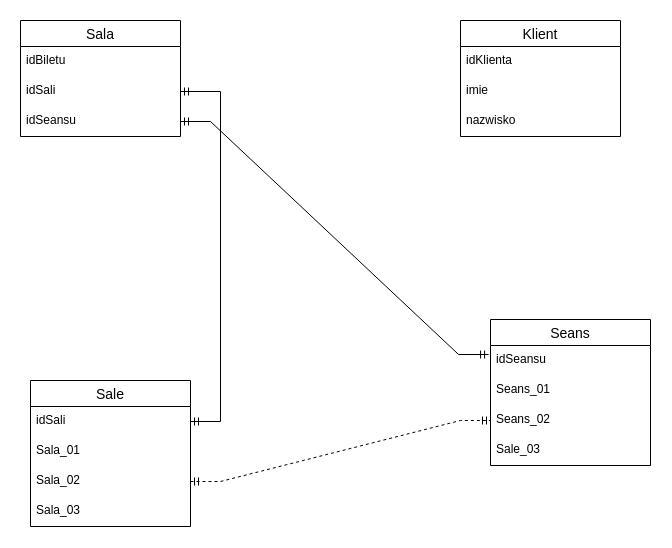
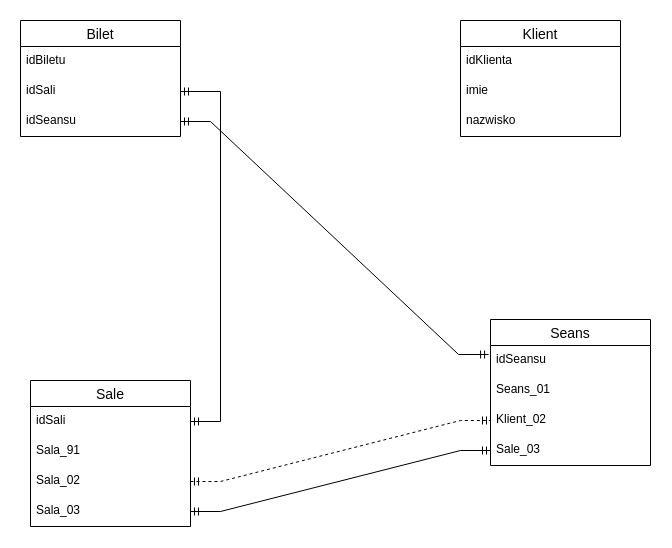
(100, 34) -> (100, 34)
(523, 420) -> (524, 420)
(58, 451) -> (58, 451)
none -> (340, 481)
